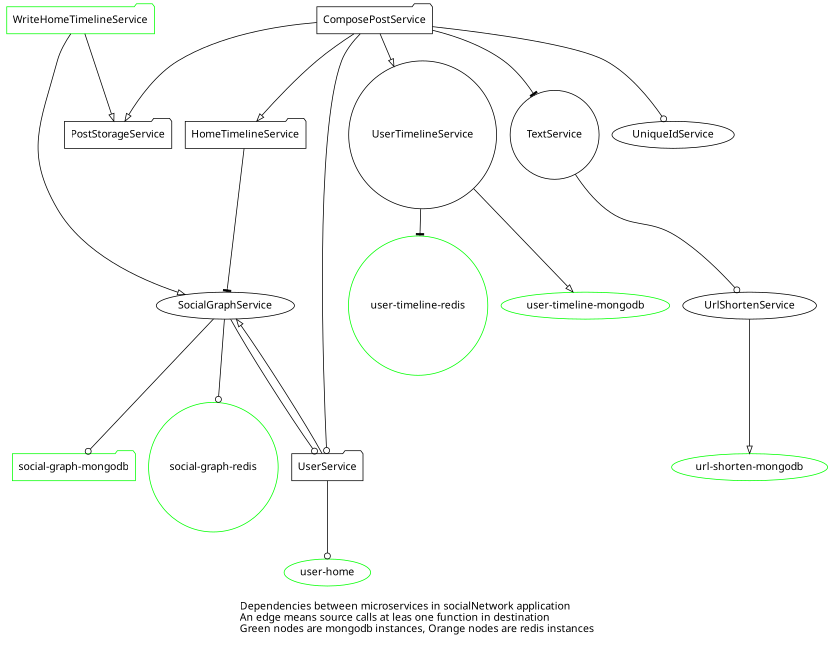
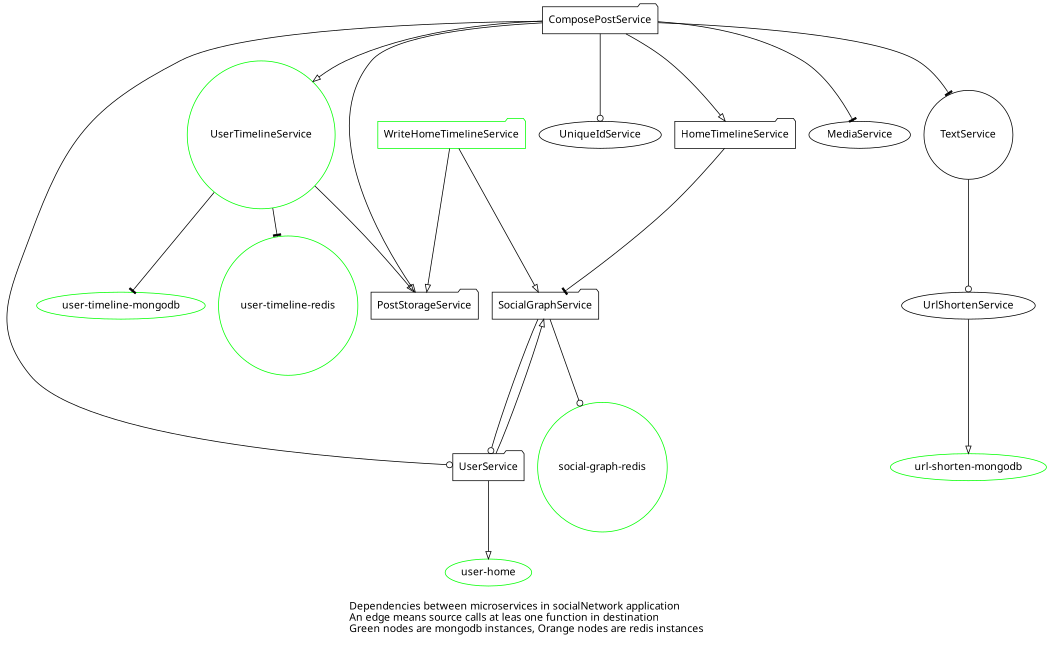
(423, 135) -> (261, 135)
none -> (860, 135)
none -> (363, 235)
(521, 238) -> (174, 241)
(225, 306) -> (545, 306)
(74, 467) -> none
(327, 517) -> (488, 516)
